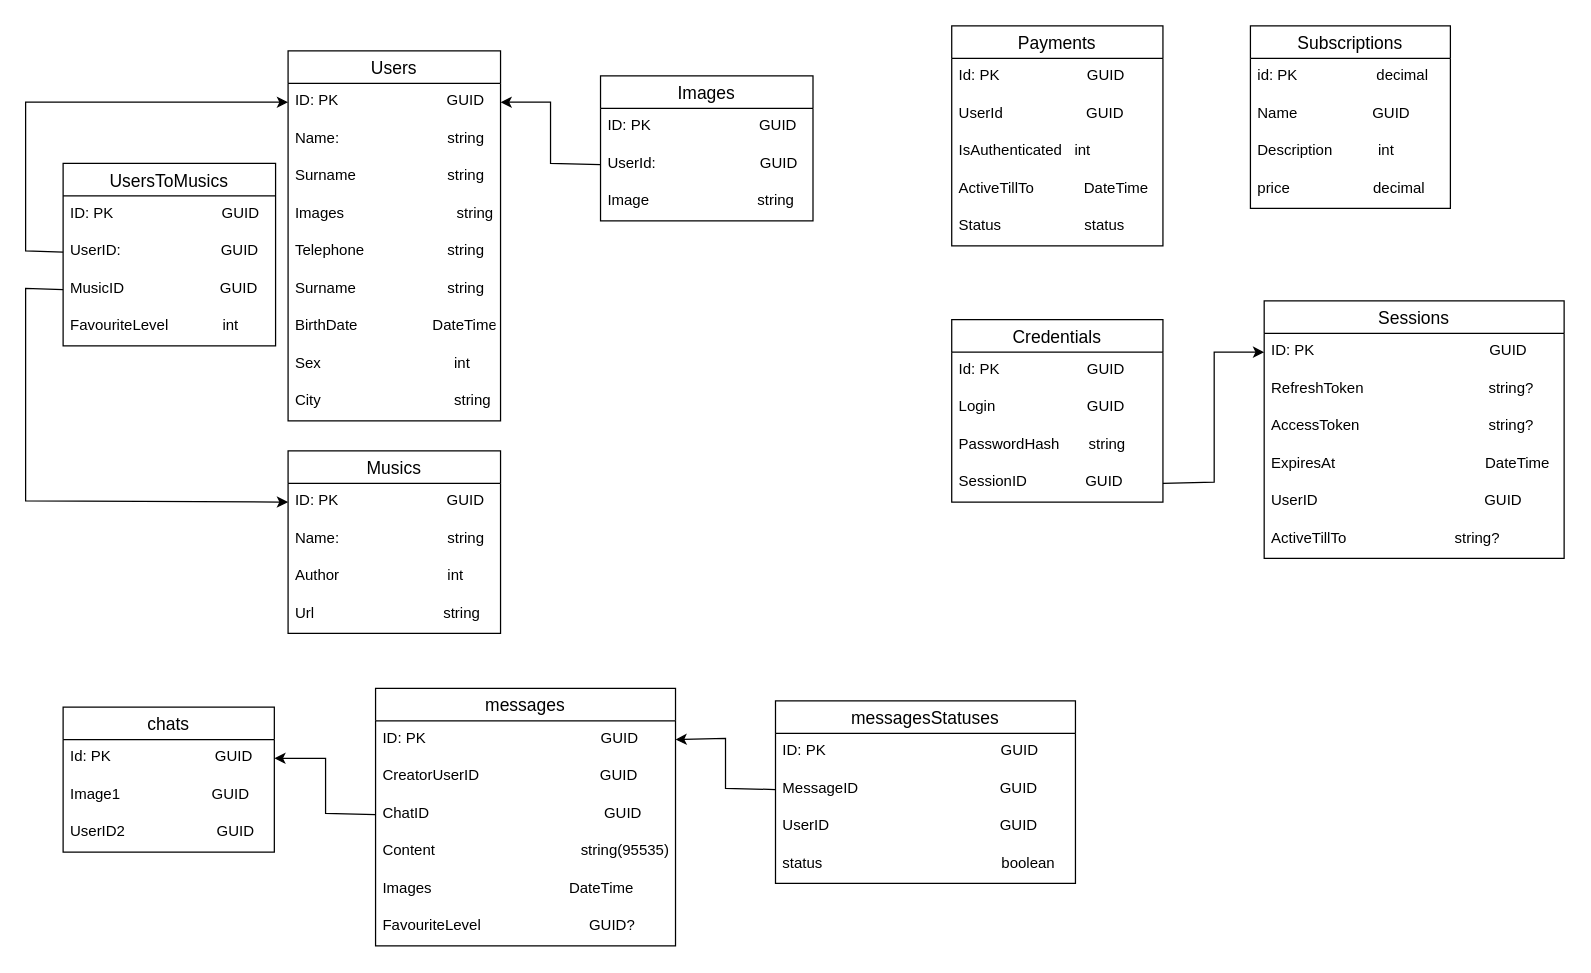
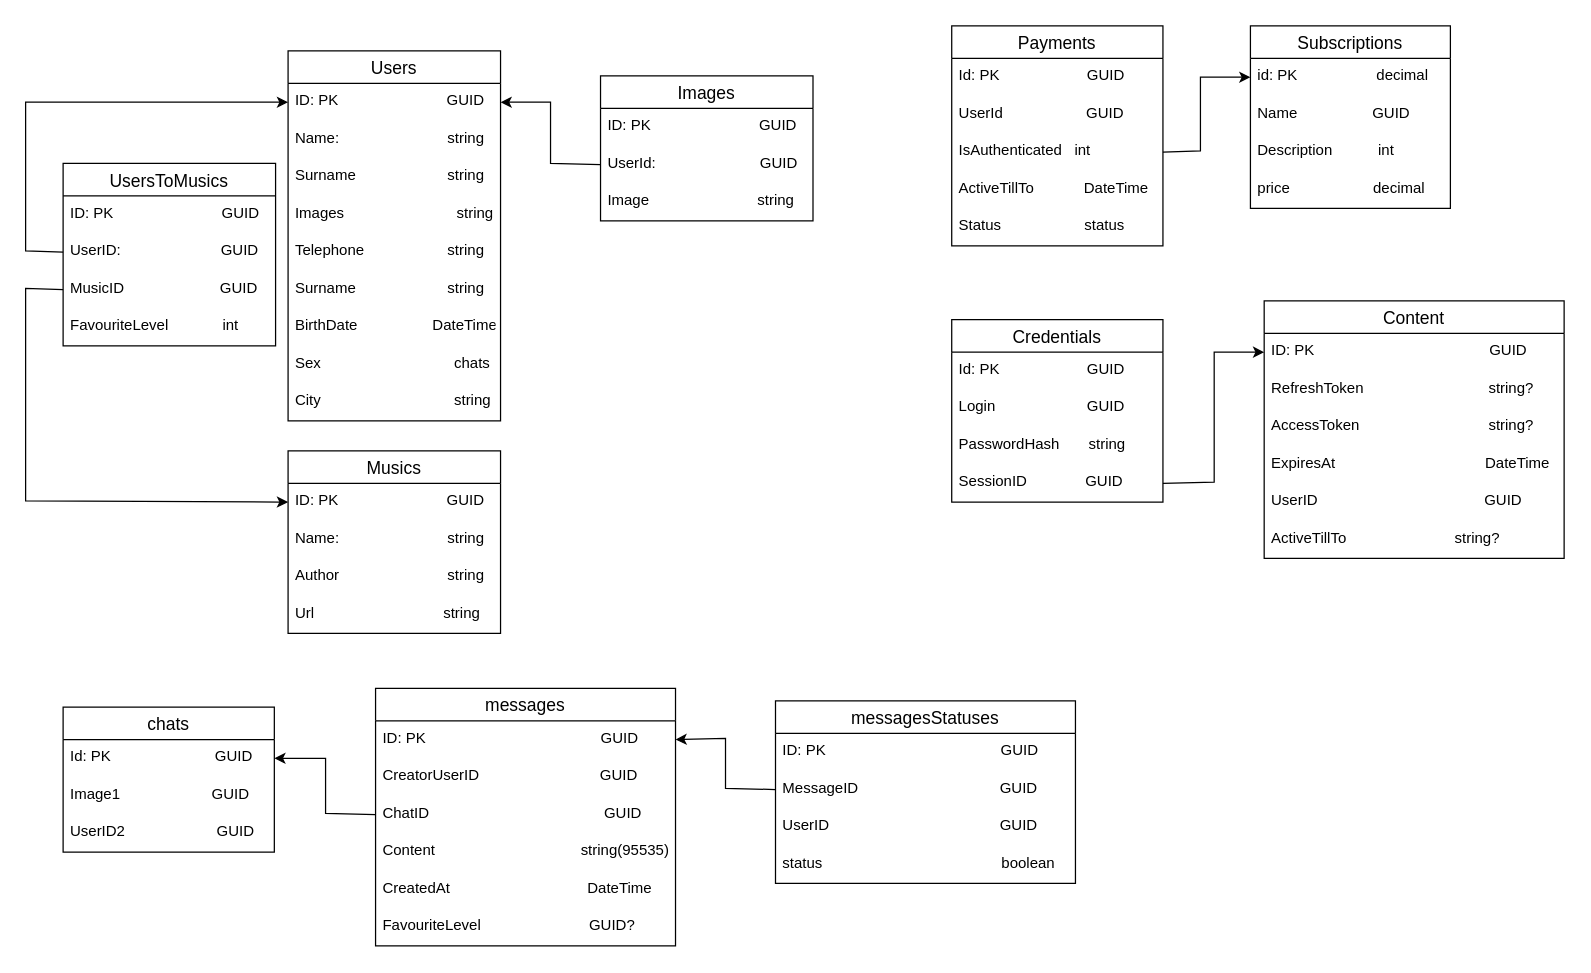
none -> (1201, 110)
(1414, 318) -> (1414, 318)
(435, 363) -> (445, 363)
(419, 575) -> (431, 575)
(547, 888) -> (559, 888)
